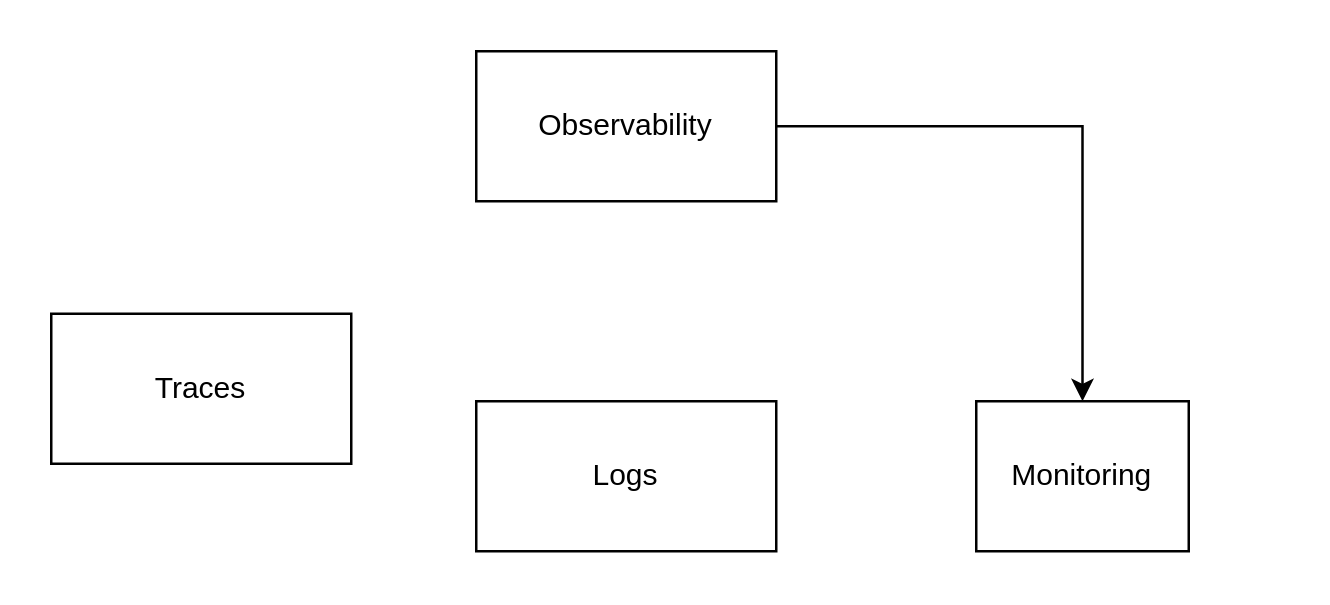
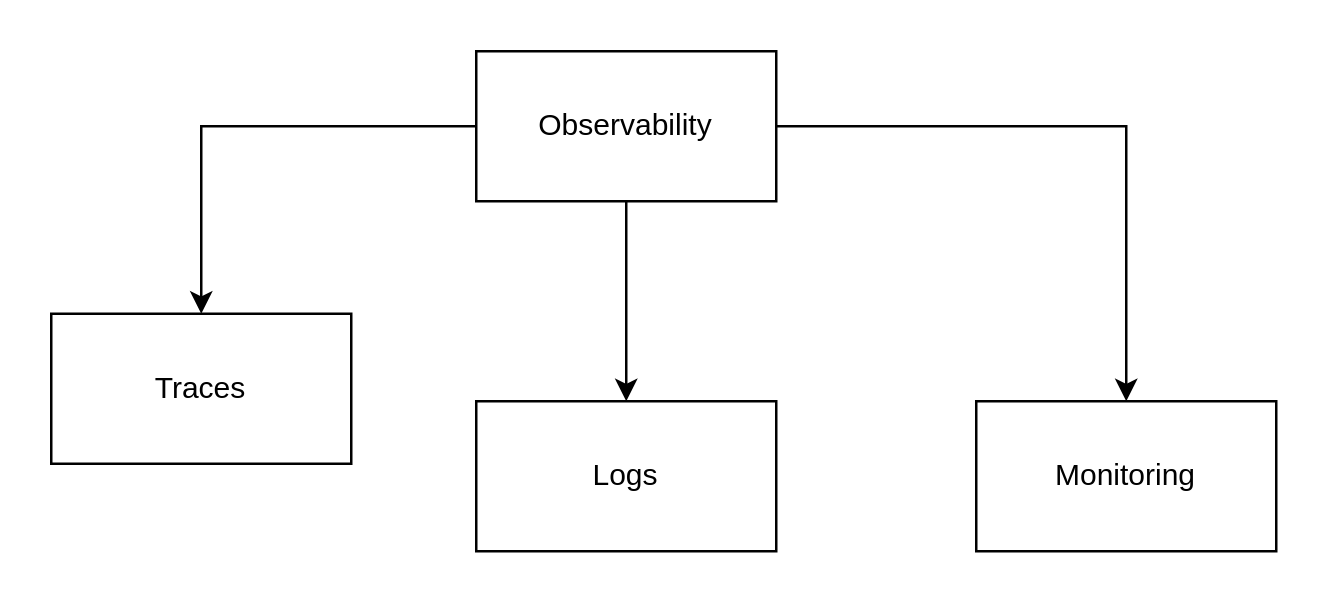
none -> (253, 126)
none -> (626, 293)
(1083, 476) -> (1126, 476)
